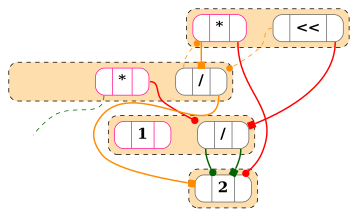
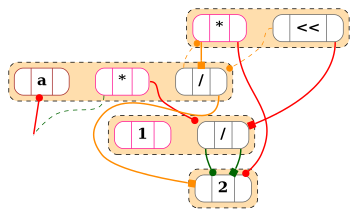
none -> (42, 82)
